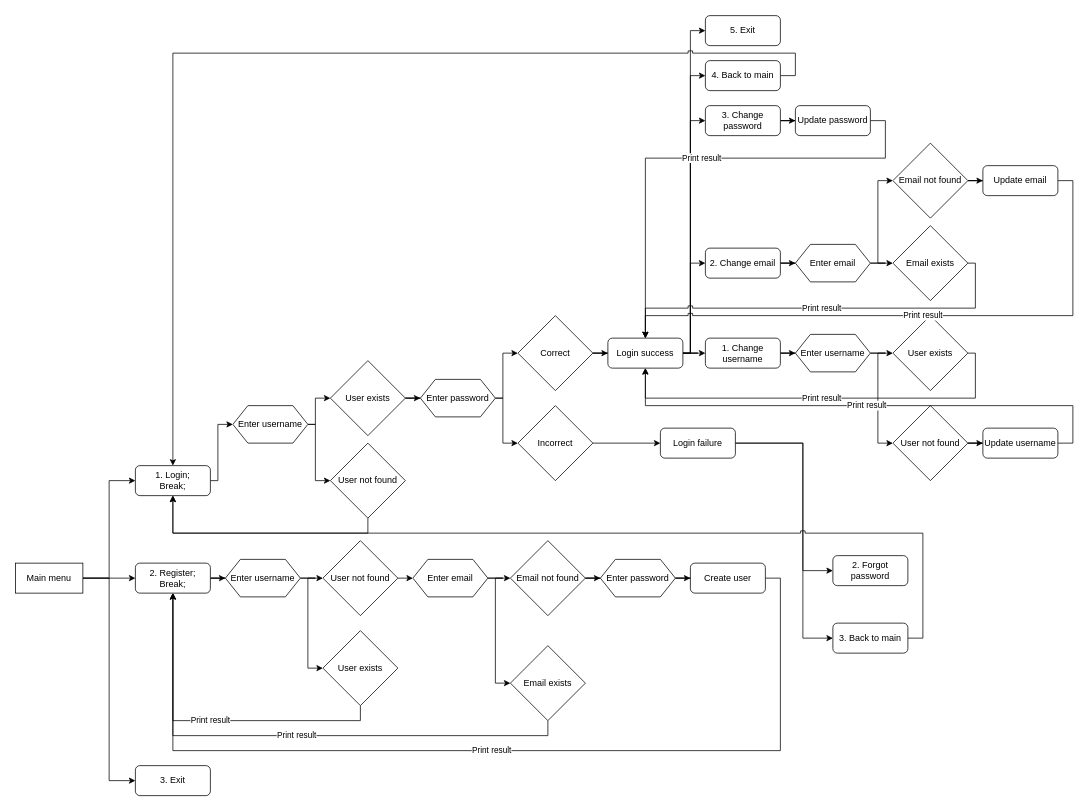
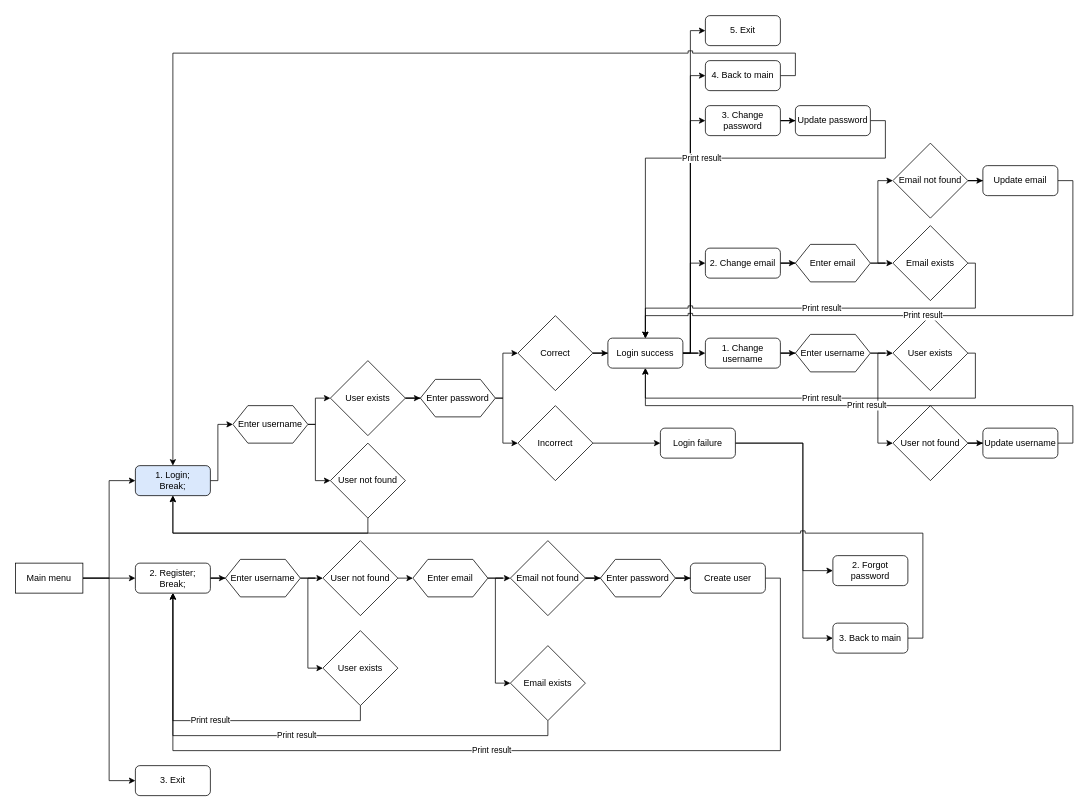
(173, 480) -> (173, 480)
